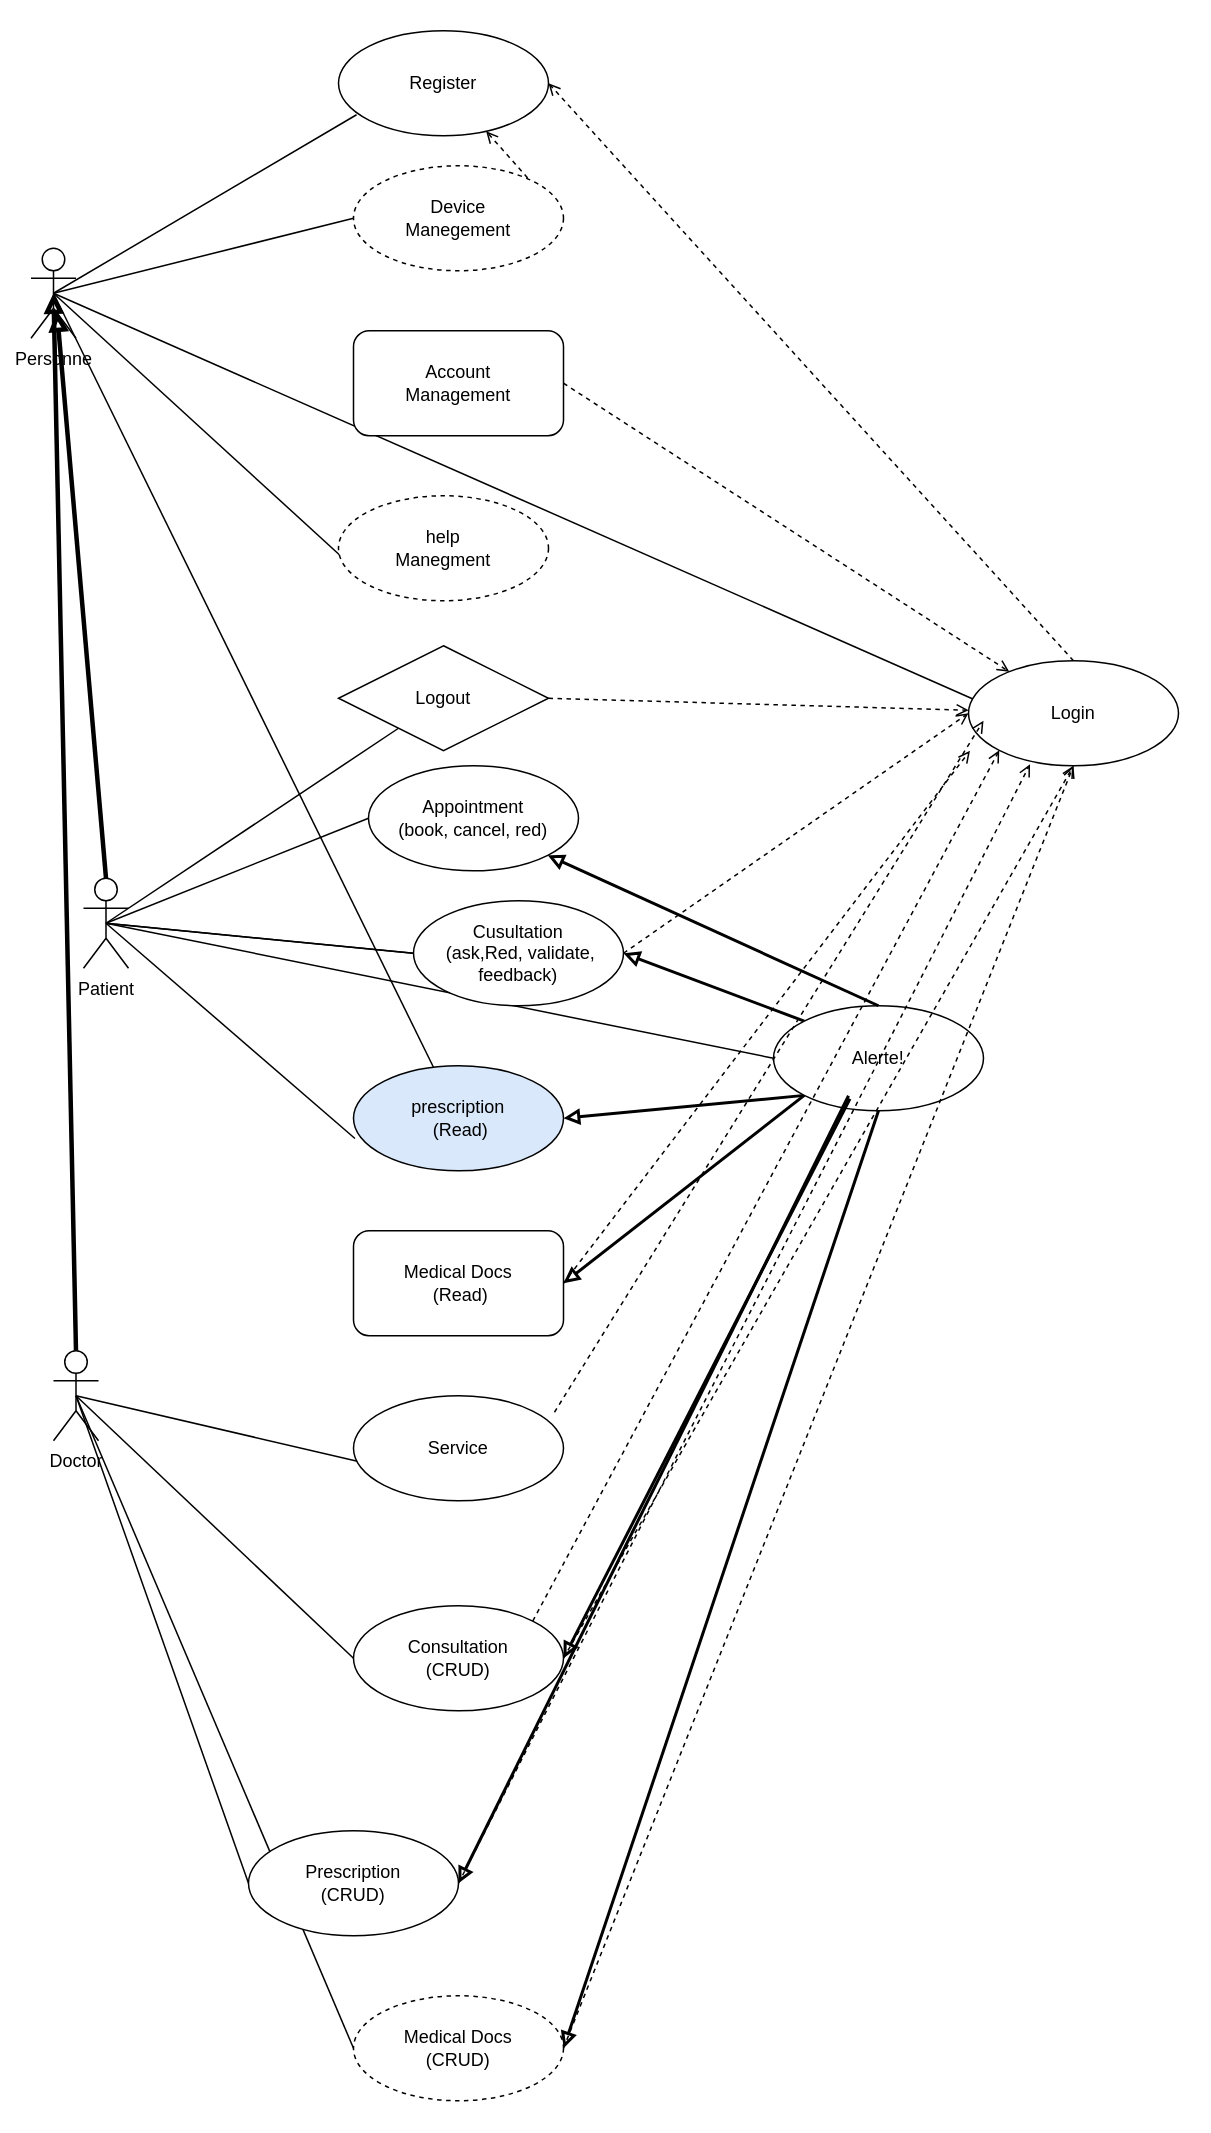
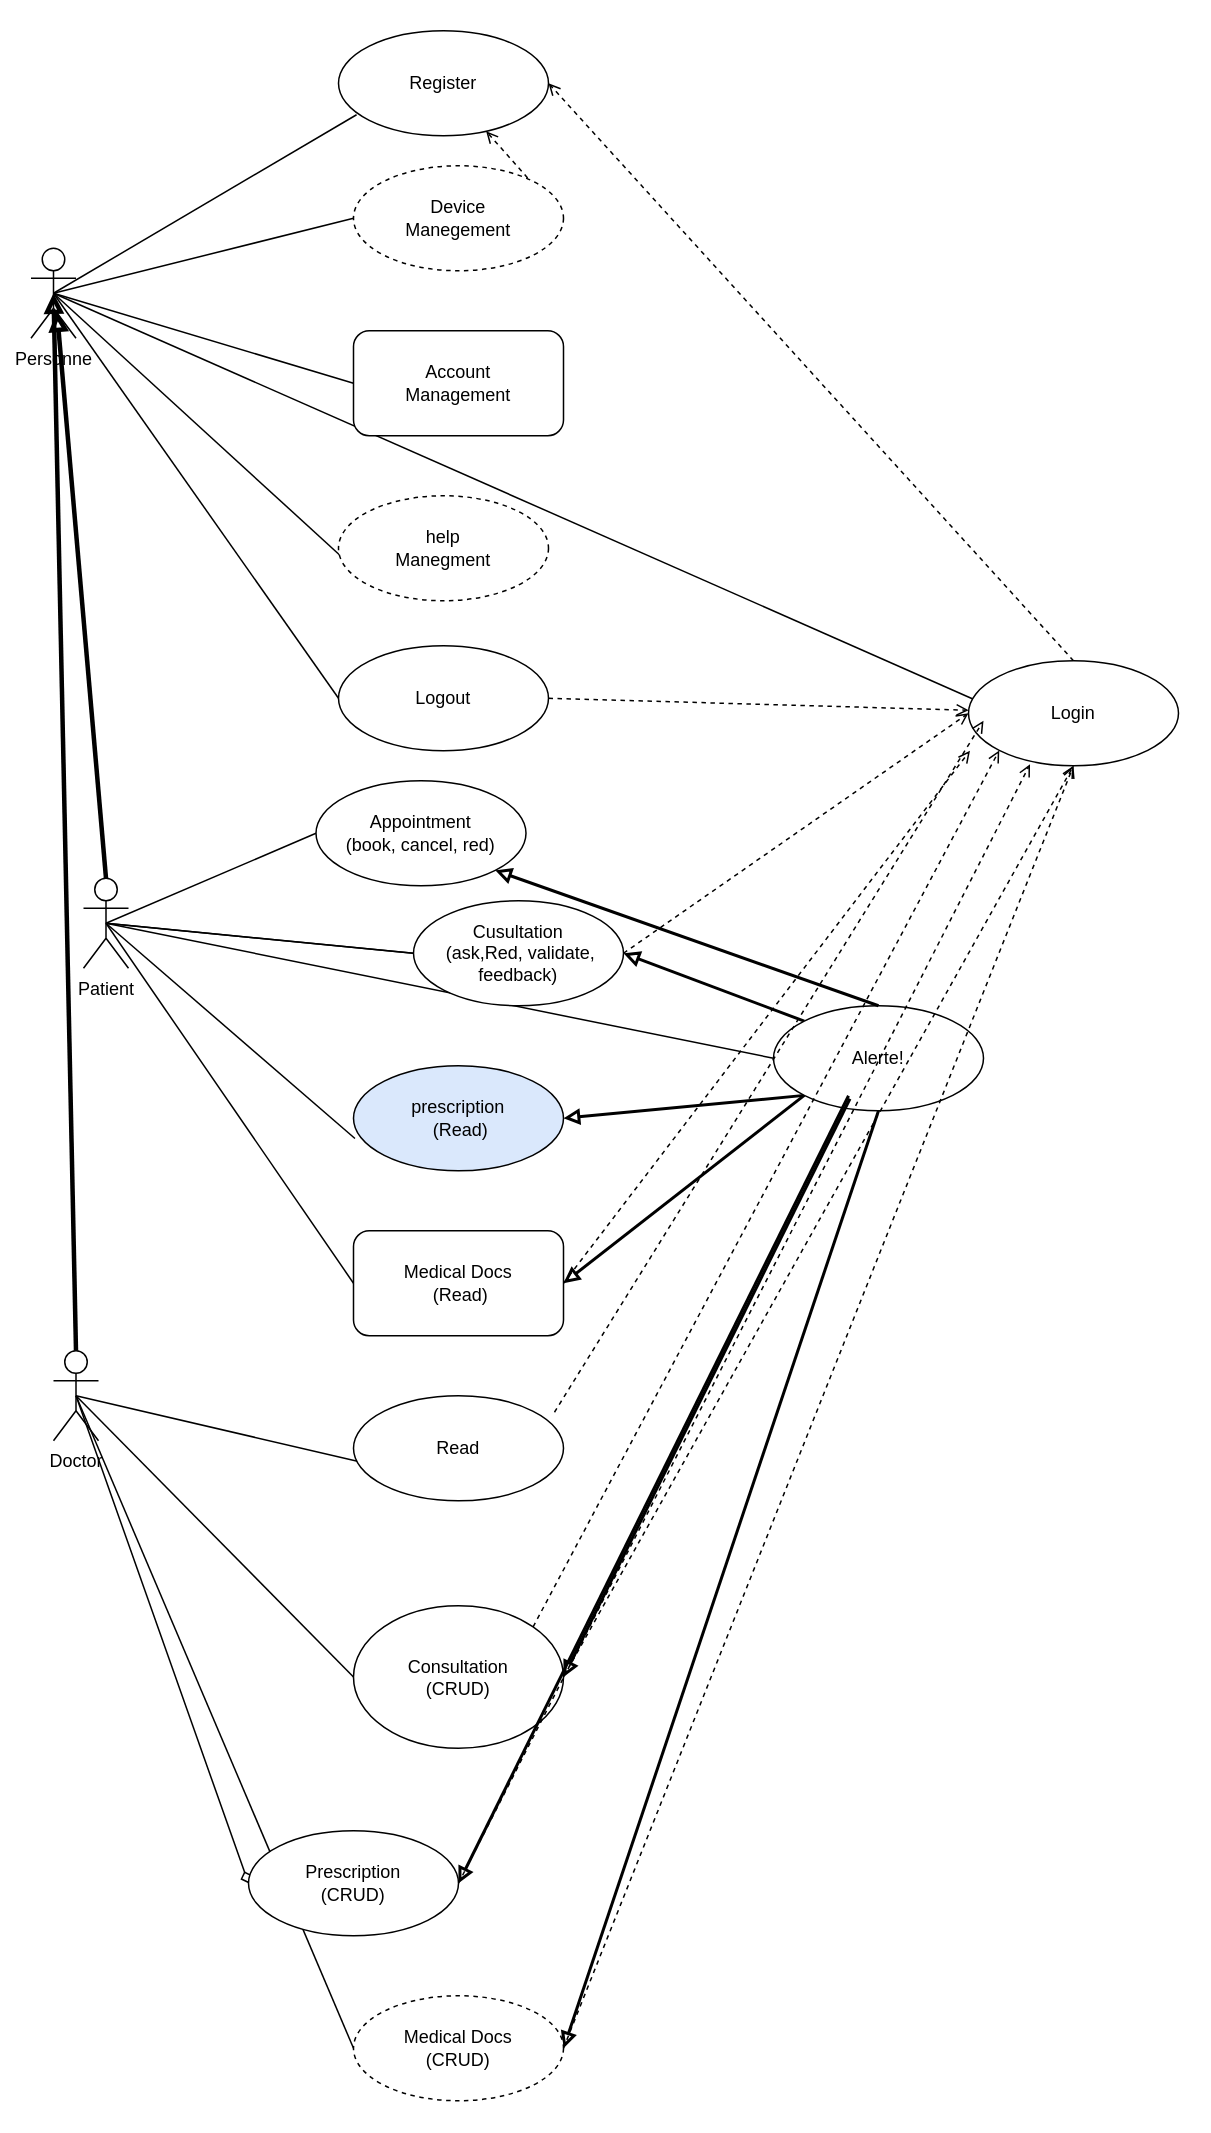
none -> (199, 501)
(784, 526) -> none
(443, 698) -> (443, 698)
(254, 703) -> (209, 340)
(263, 818) -> (233, 1108)
(473, 818) -> (421, 833)
(458, 1448) -> (458, 1448)
(458, 1658) -> (458, 1677)
(246, 1877) -> (244, 1871)
